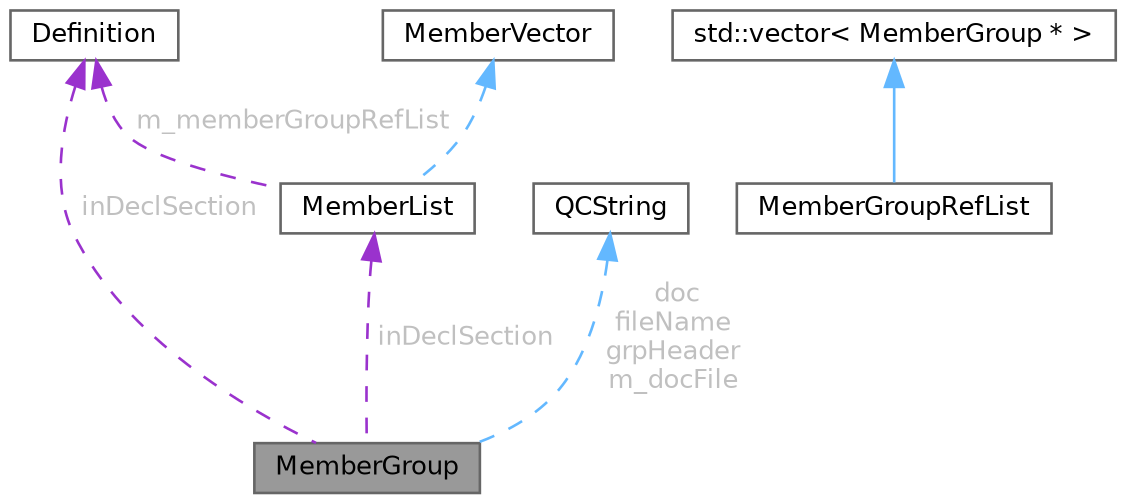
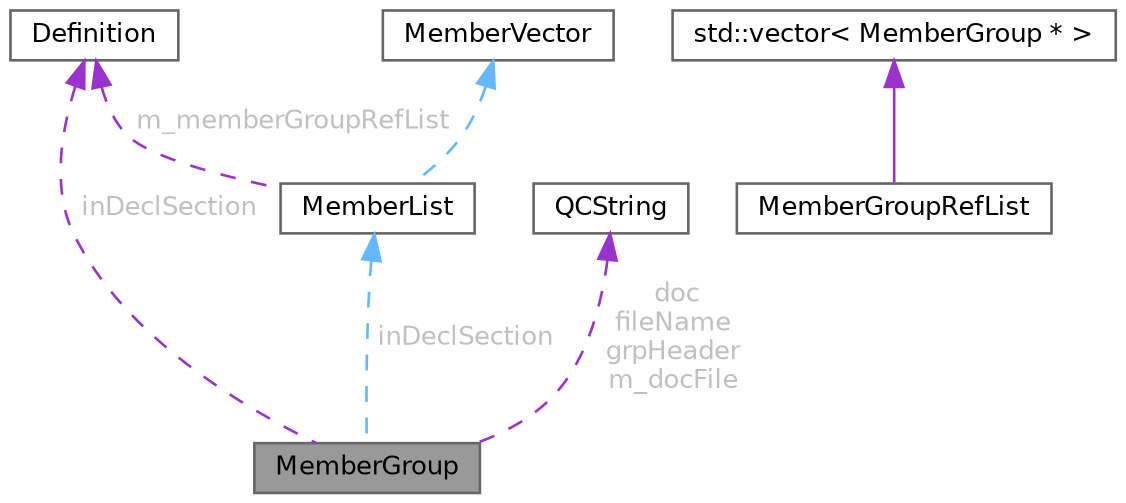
(894, 135) -> (894, 135)
(367, 351) -> (367, 351)
(571, 373) -> (571, 373)
